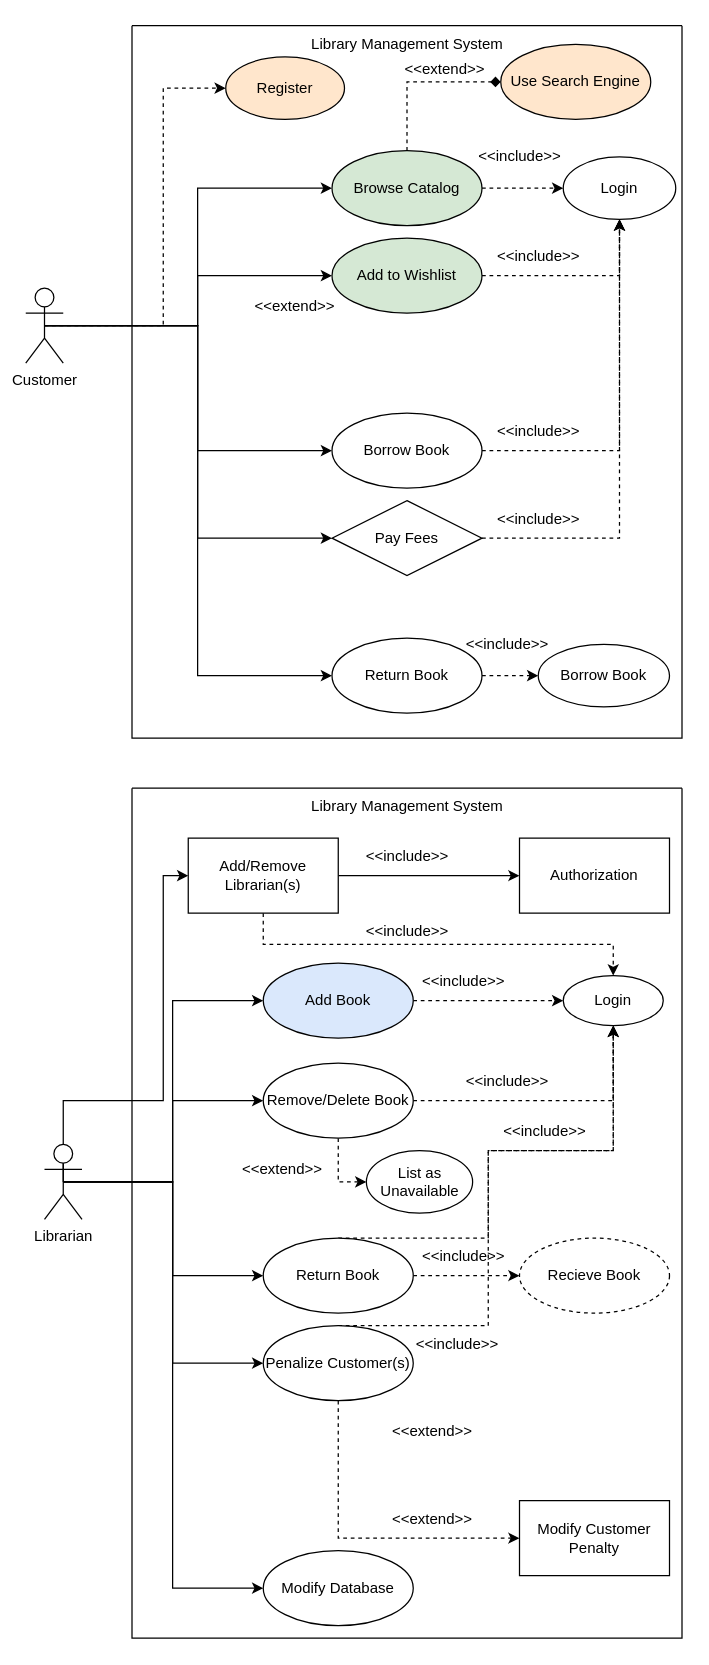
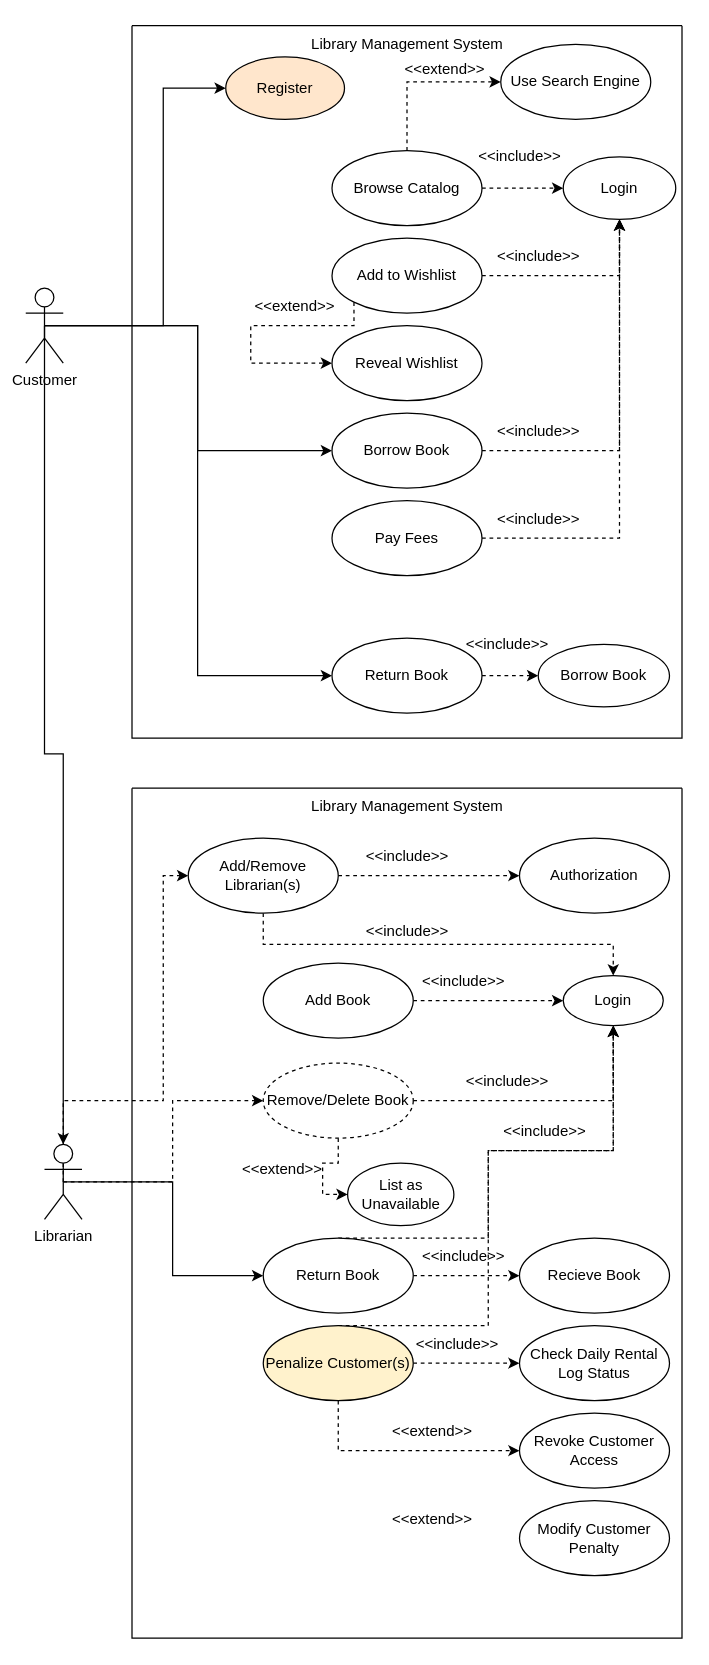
(490, 82) -> (491, 82)
(576, 82) -> (576, 82)
(163, 178) -> (163, 178)
(218, 188) -> none
(407, 188) -> (407, 188)
(261, 276) -> (44, 729)
(407, 276) -> (407, 276)
none -> (259, 326)
none -> (407, 363)
(262, 538) -> none
(407, 538) -> (407, 538)
(263, 876) -> (263, 876)
(425, 876) -> (425, 876)
(594, 876) -> (594, 876)
(338, 1001) -> (338, 1001)
(173, 1009) -> none
(163, 1030) -> (163, 1030)
(213, 1101) -> (213, 1101)
(338, 1101) -> (338, 1101)
(419, 1182) -> (401, 1194)
(594, 1276) -> (594, 1276)
(215, 1363) -> none
(338, 1363) -> (338, 1363)
none -> (462, 1363)
none -> (594, 1363)
none -> (426, 1451)
none -> (594, 1451)
(173, 1518) -> none
(382, 1538) -> none
(594, 1538) -> (594, 1538)
(338, 1588) -> none
